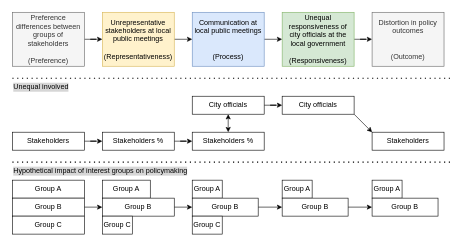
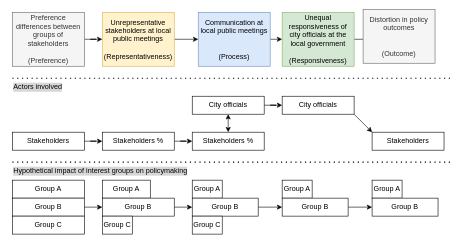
(228, 39) -> (234, 39)
(408, 39) -> (399, 36)
(42, 87) -> (41, 87)
